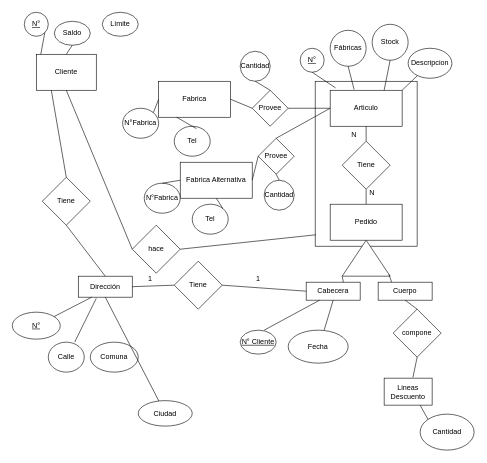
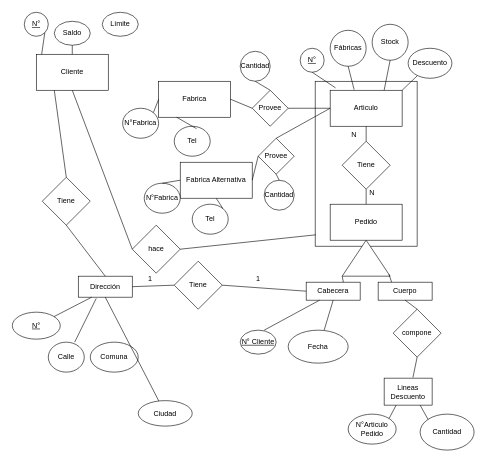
(430, 63) -> (430, 63)
(66, 72) -> (72, 72)
none -> (393, 412)
none -> (372, 429)
